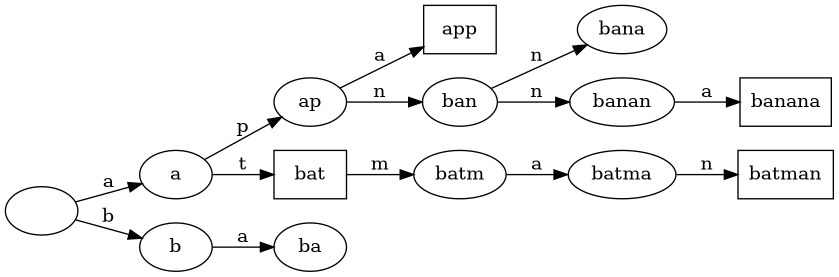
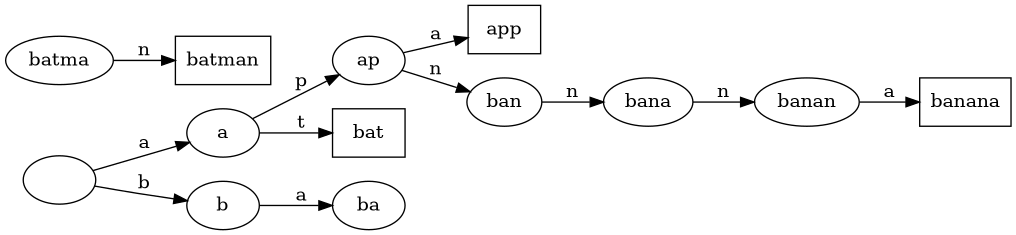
(527, 102) -> (717, 102)
(460, 175) -> none
